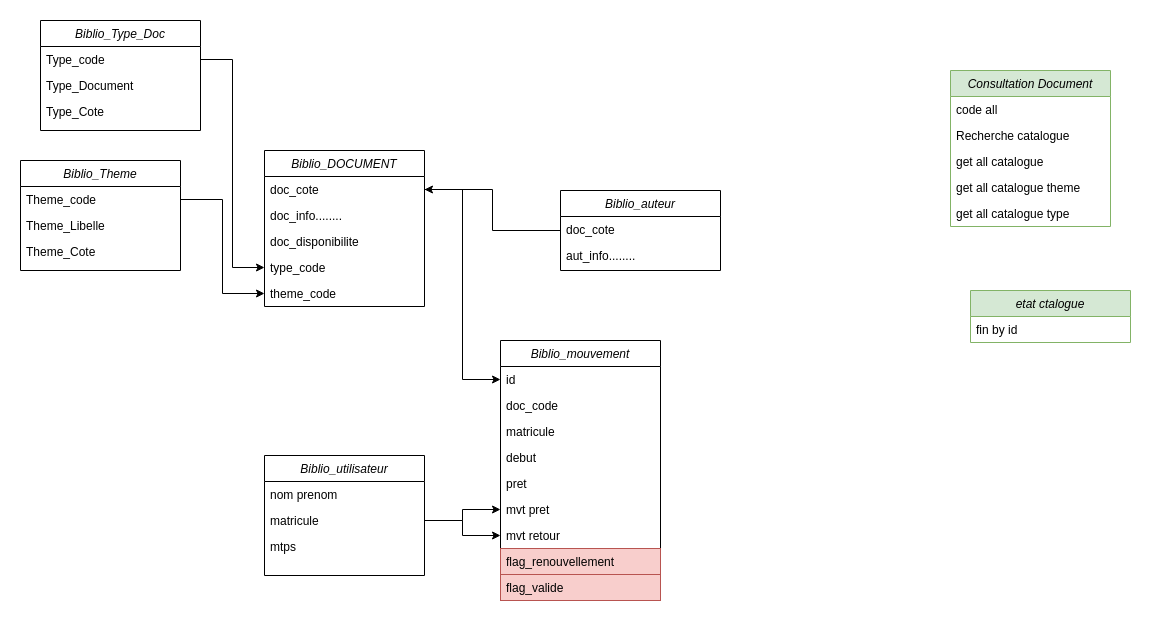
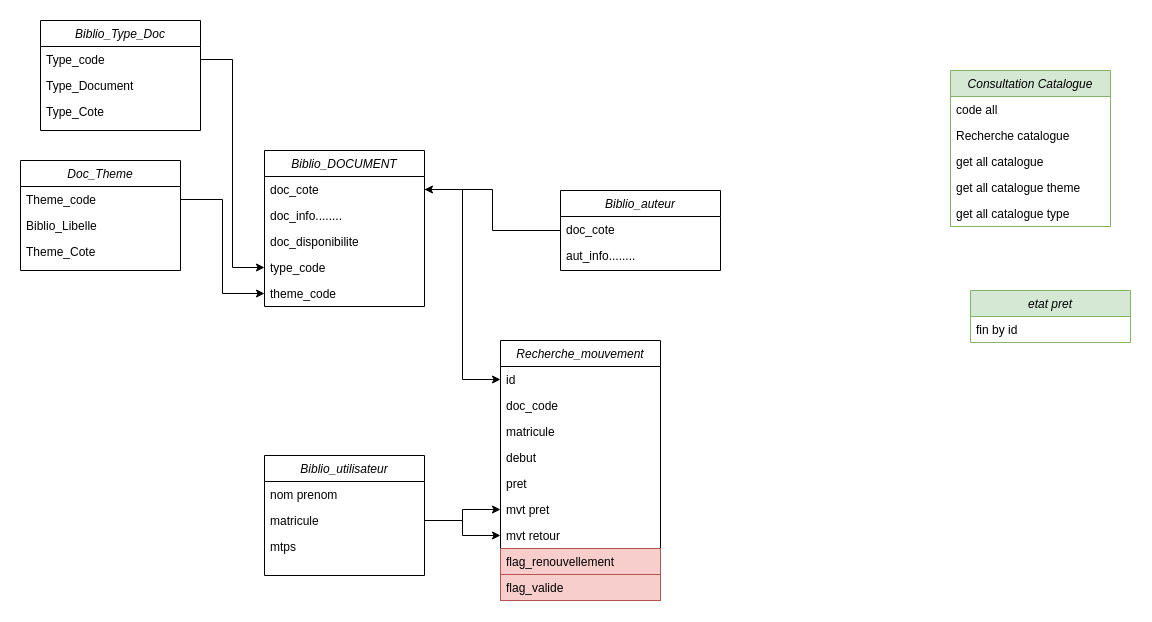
(1030, 84) -> (1030, 84)
(100, 174) -> (100, 174)
(65, 226) -> (64, 226)
(1050, 304) -> (1050, 304)
(580, 354) -> (580, 354)
